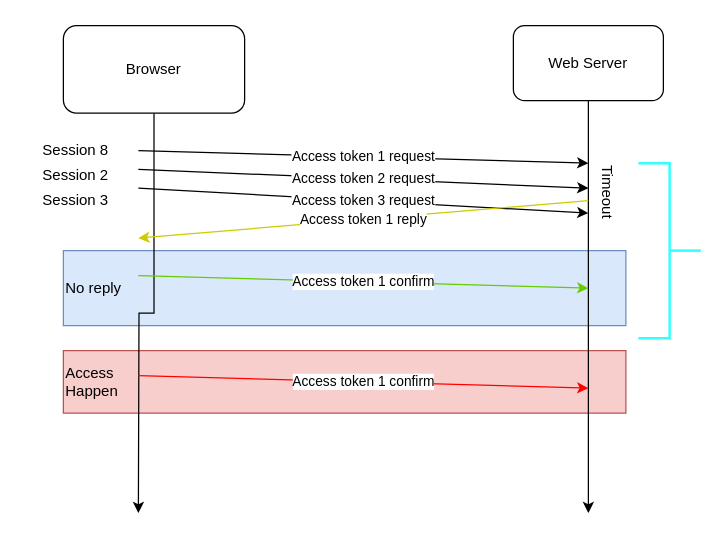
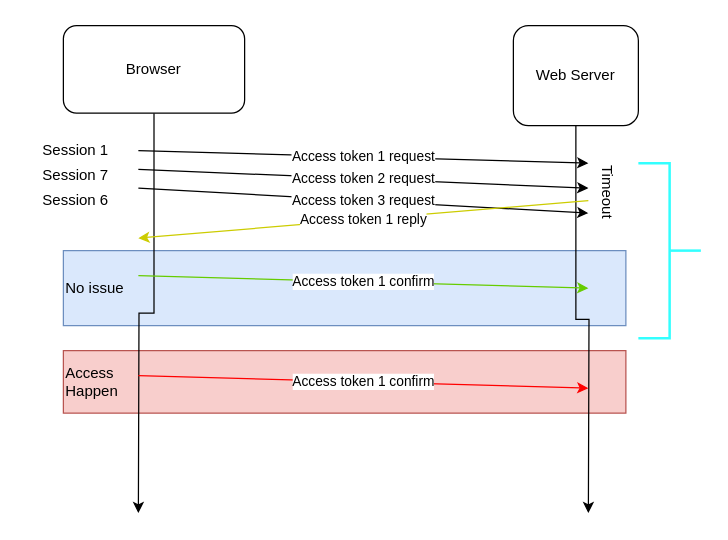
(588, 63) -> (576, 76)
(76, 151) -> (76, 151)
(76, 176) -> (76, 176)
(76, 201) -> (76, 201)
(95, 288) -> (95, 288)
